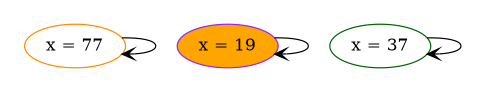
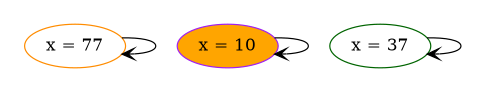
(228, 46) -> (228, 46)
